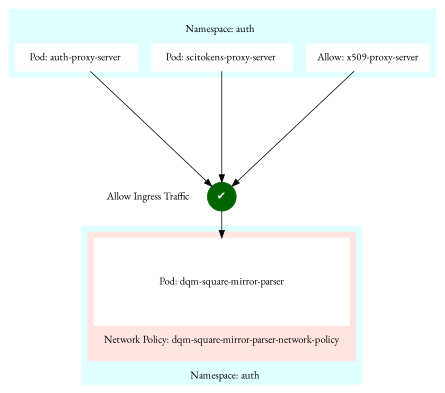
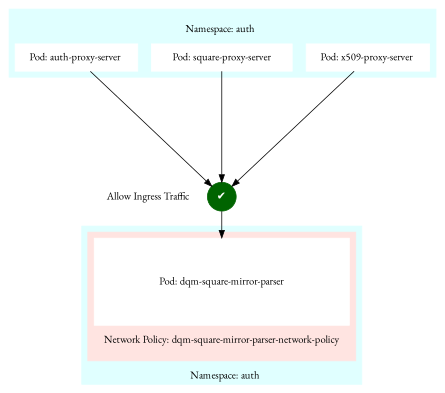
(222, 58) -> (222, 58)
(368, 58) -> (368, 58)
